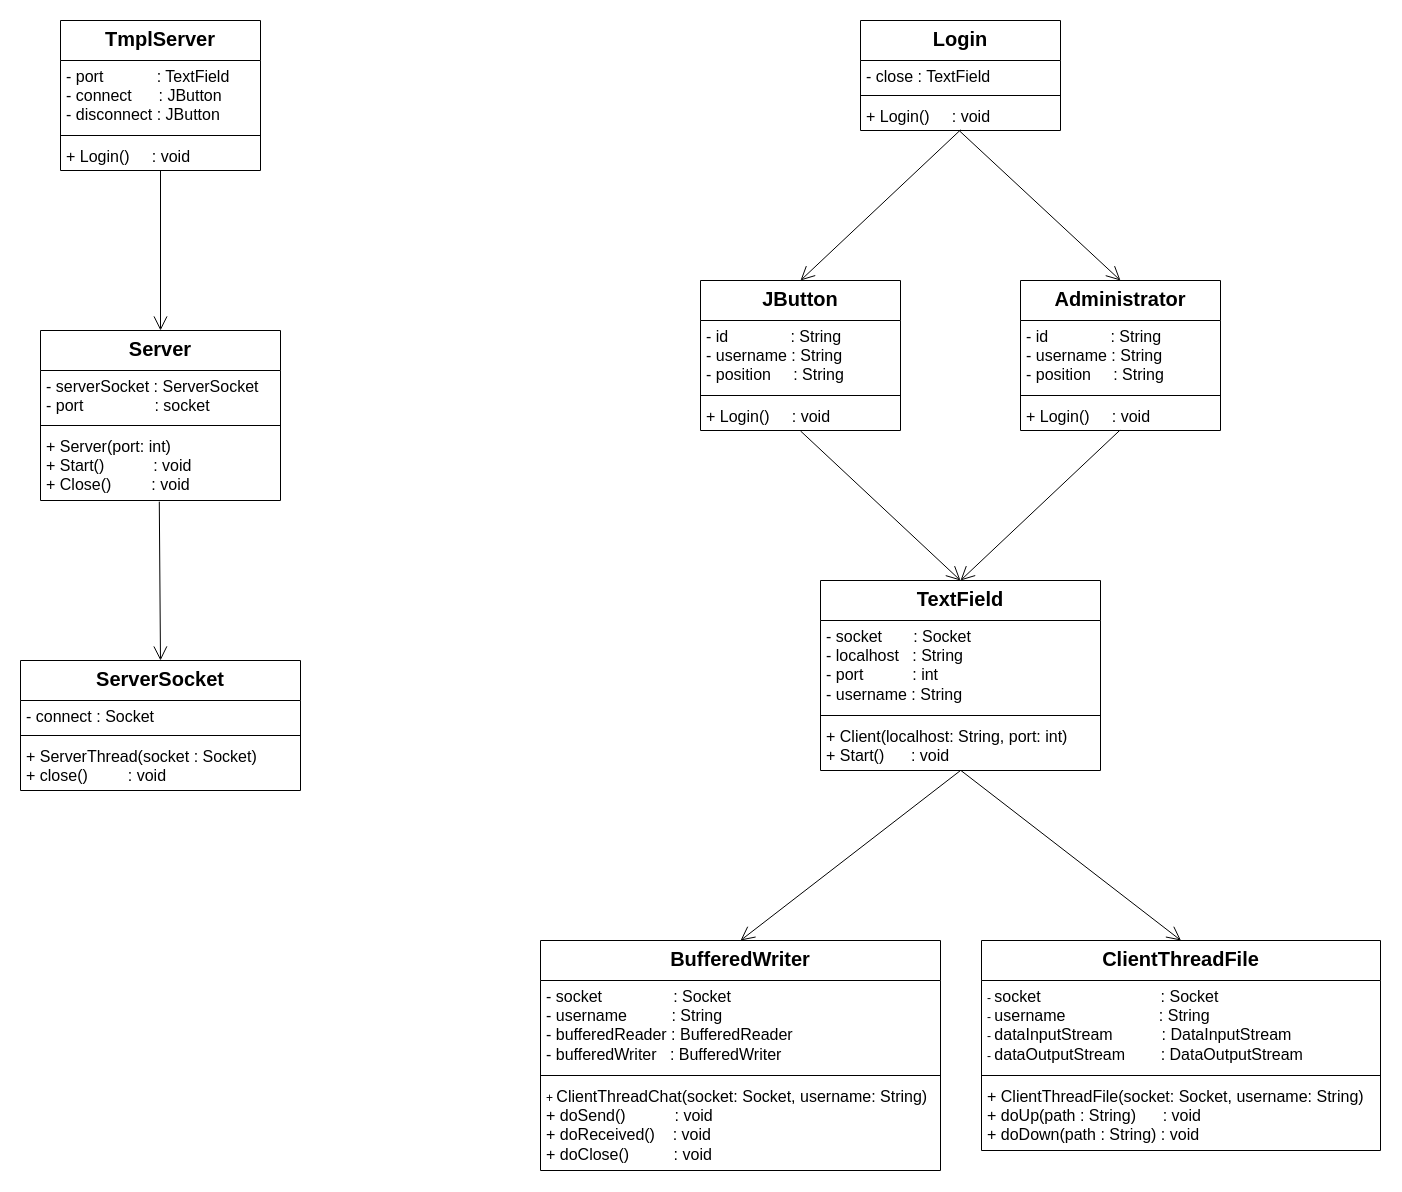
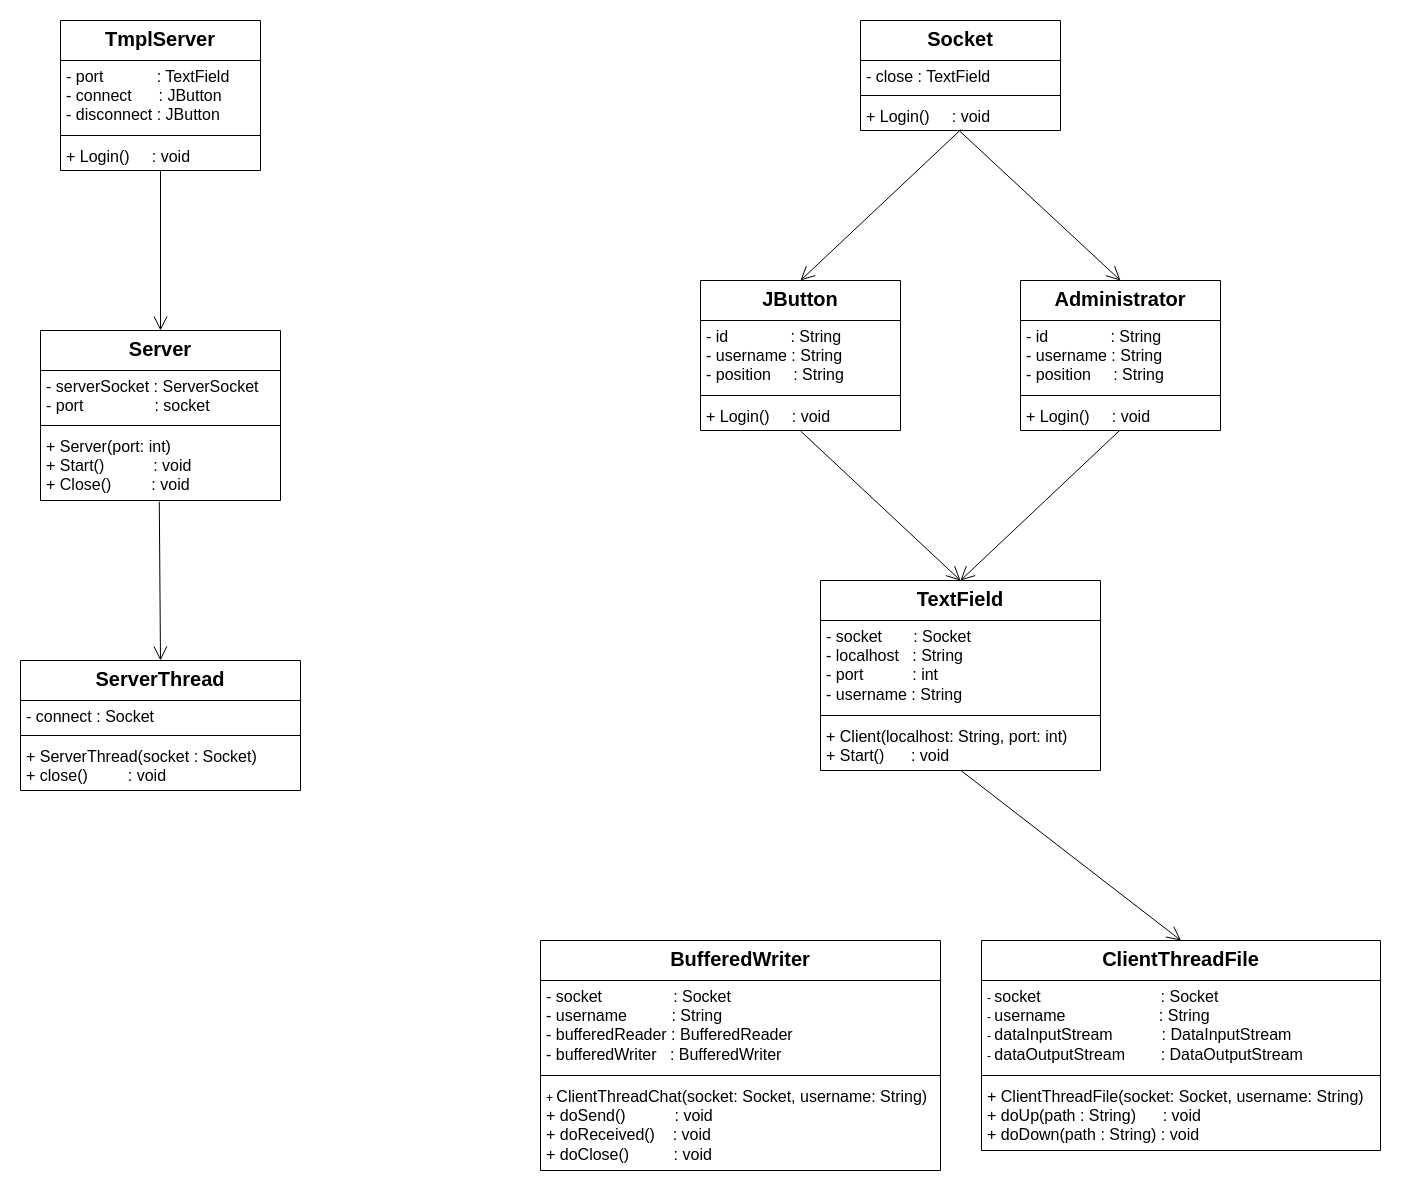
(961, 35) -> (961, 35)
(161, 675) -> (161, 675)
(851, 855) -> none
